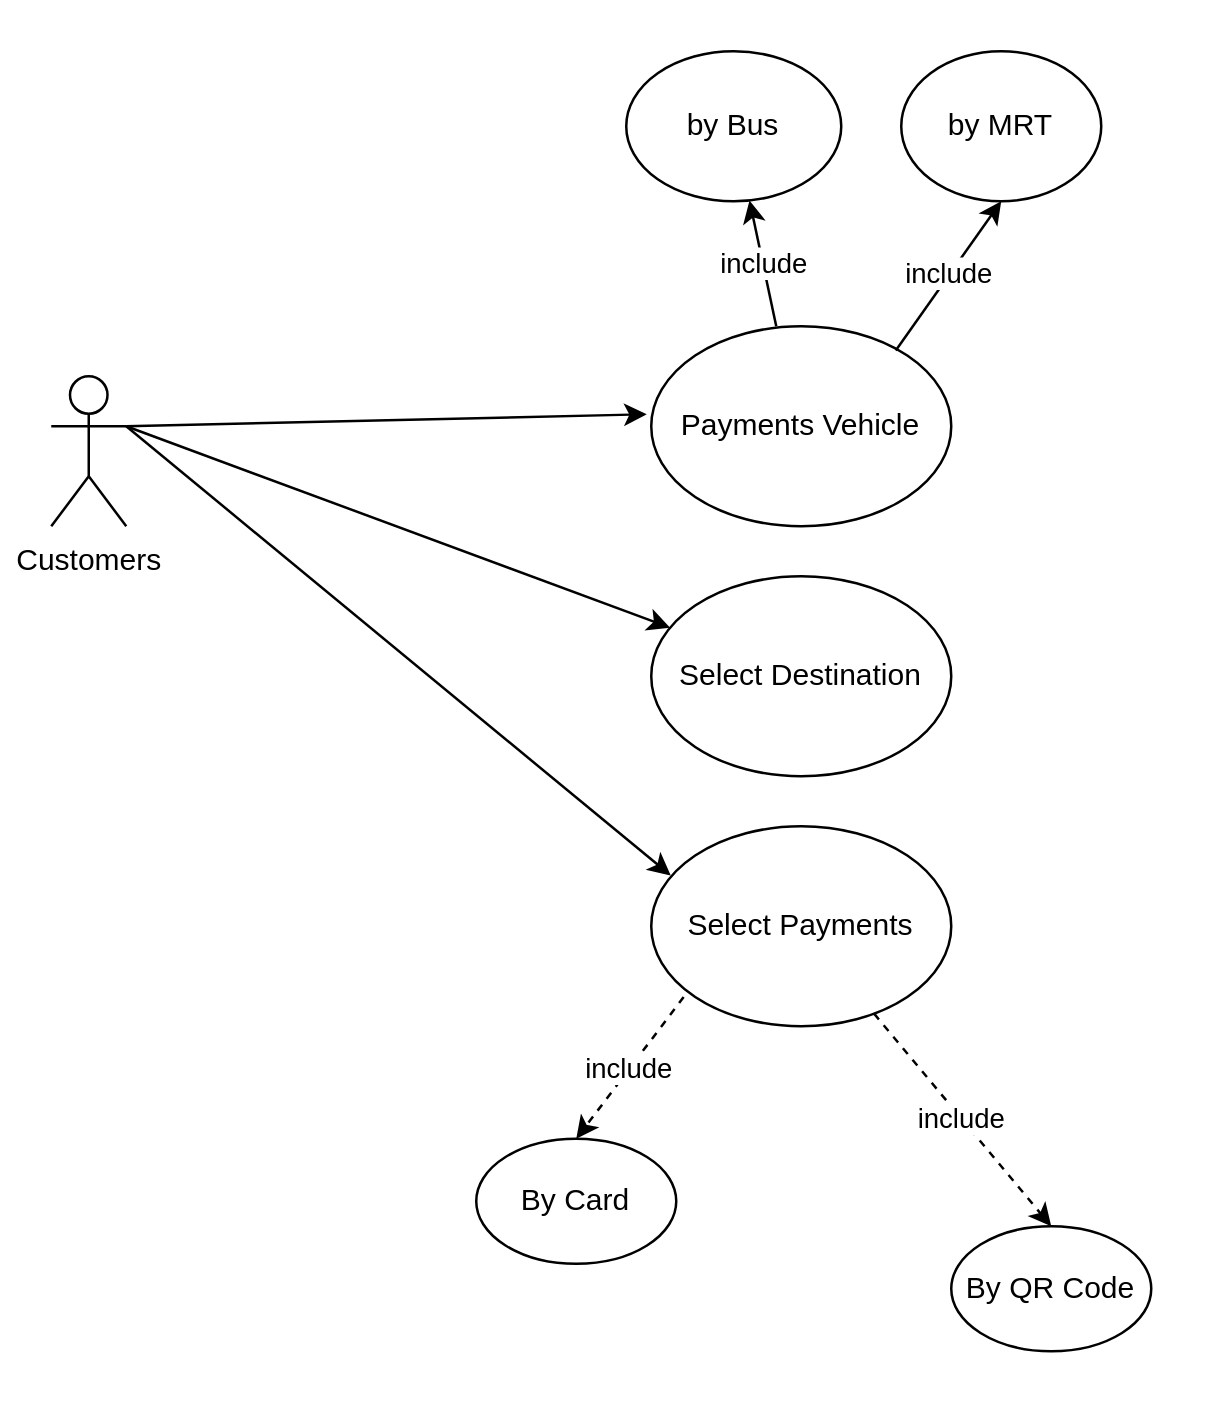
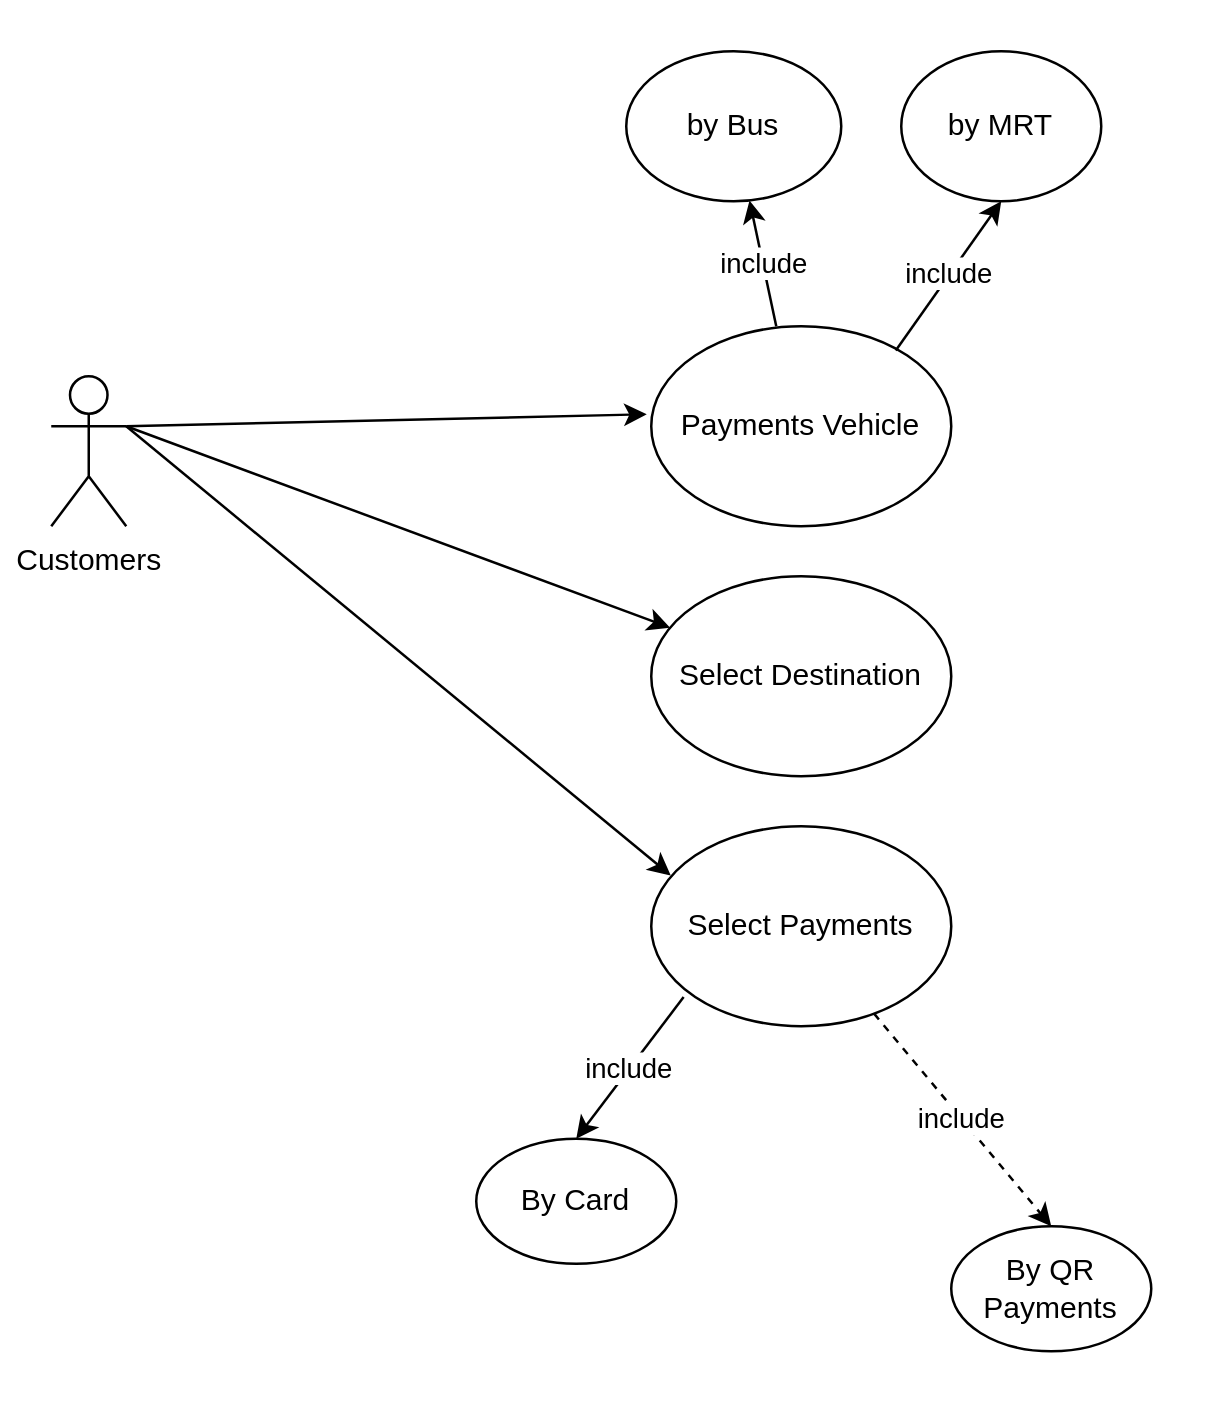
(661, 1027) -> (661, 1027)
(1051, 1289) -> (1051, 1289)
